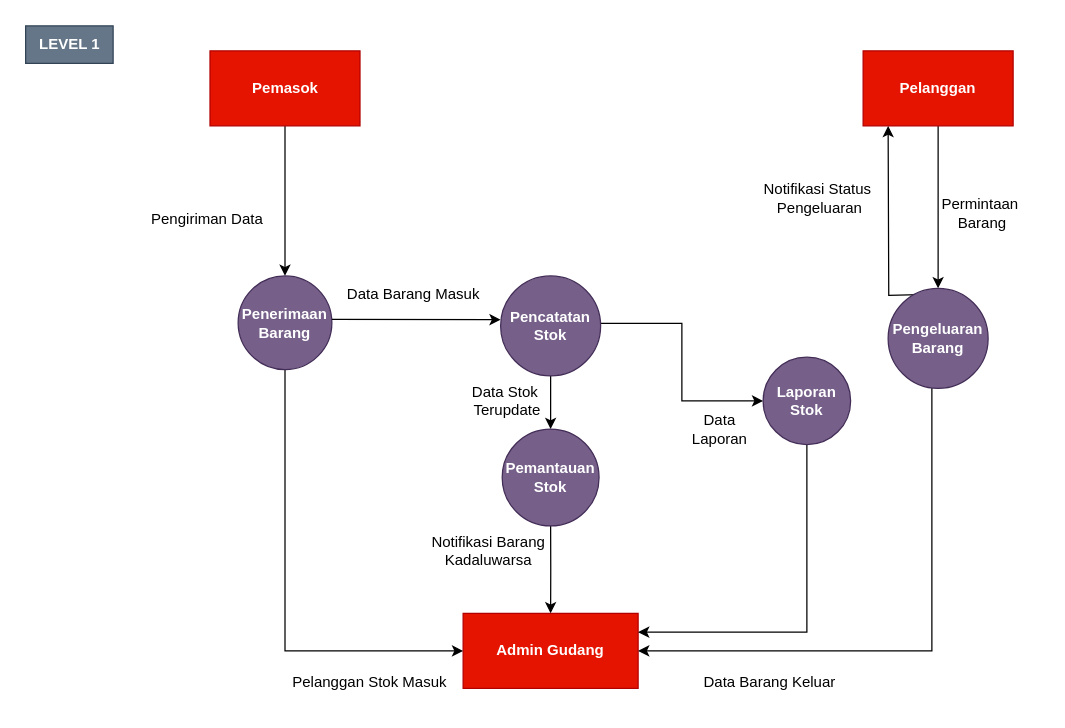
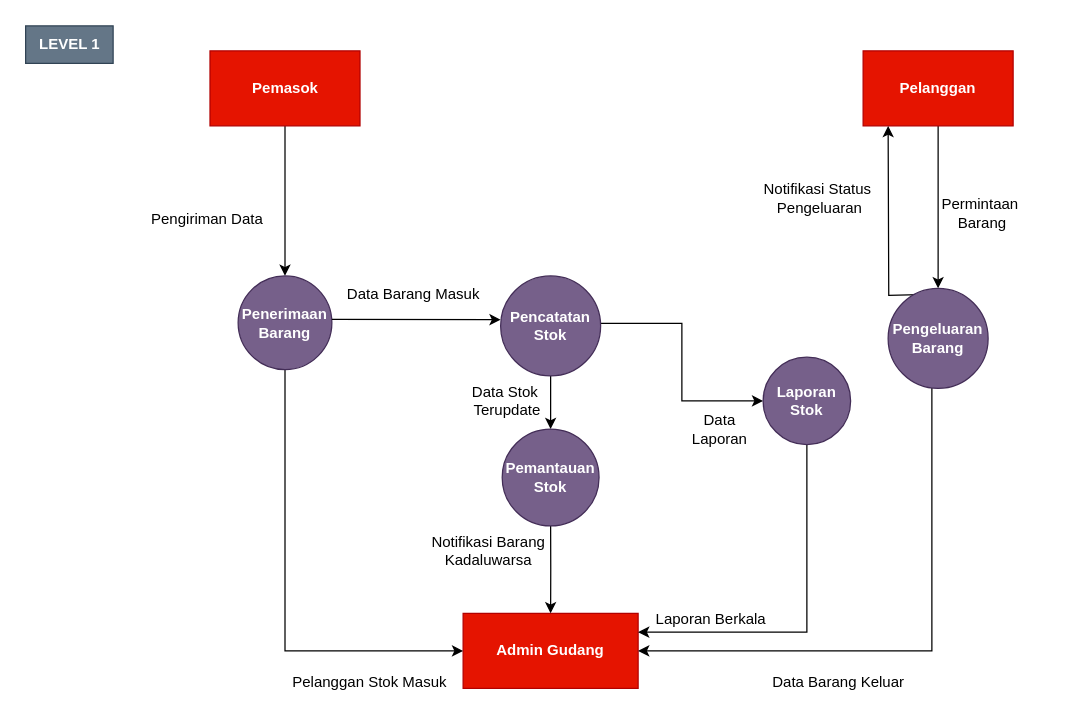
none -> (710, 619)
(769, 682) -> (838, 682)
